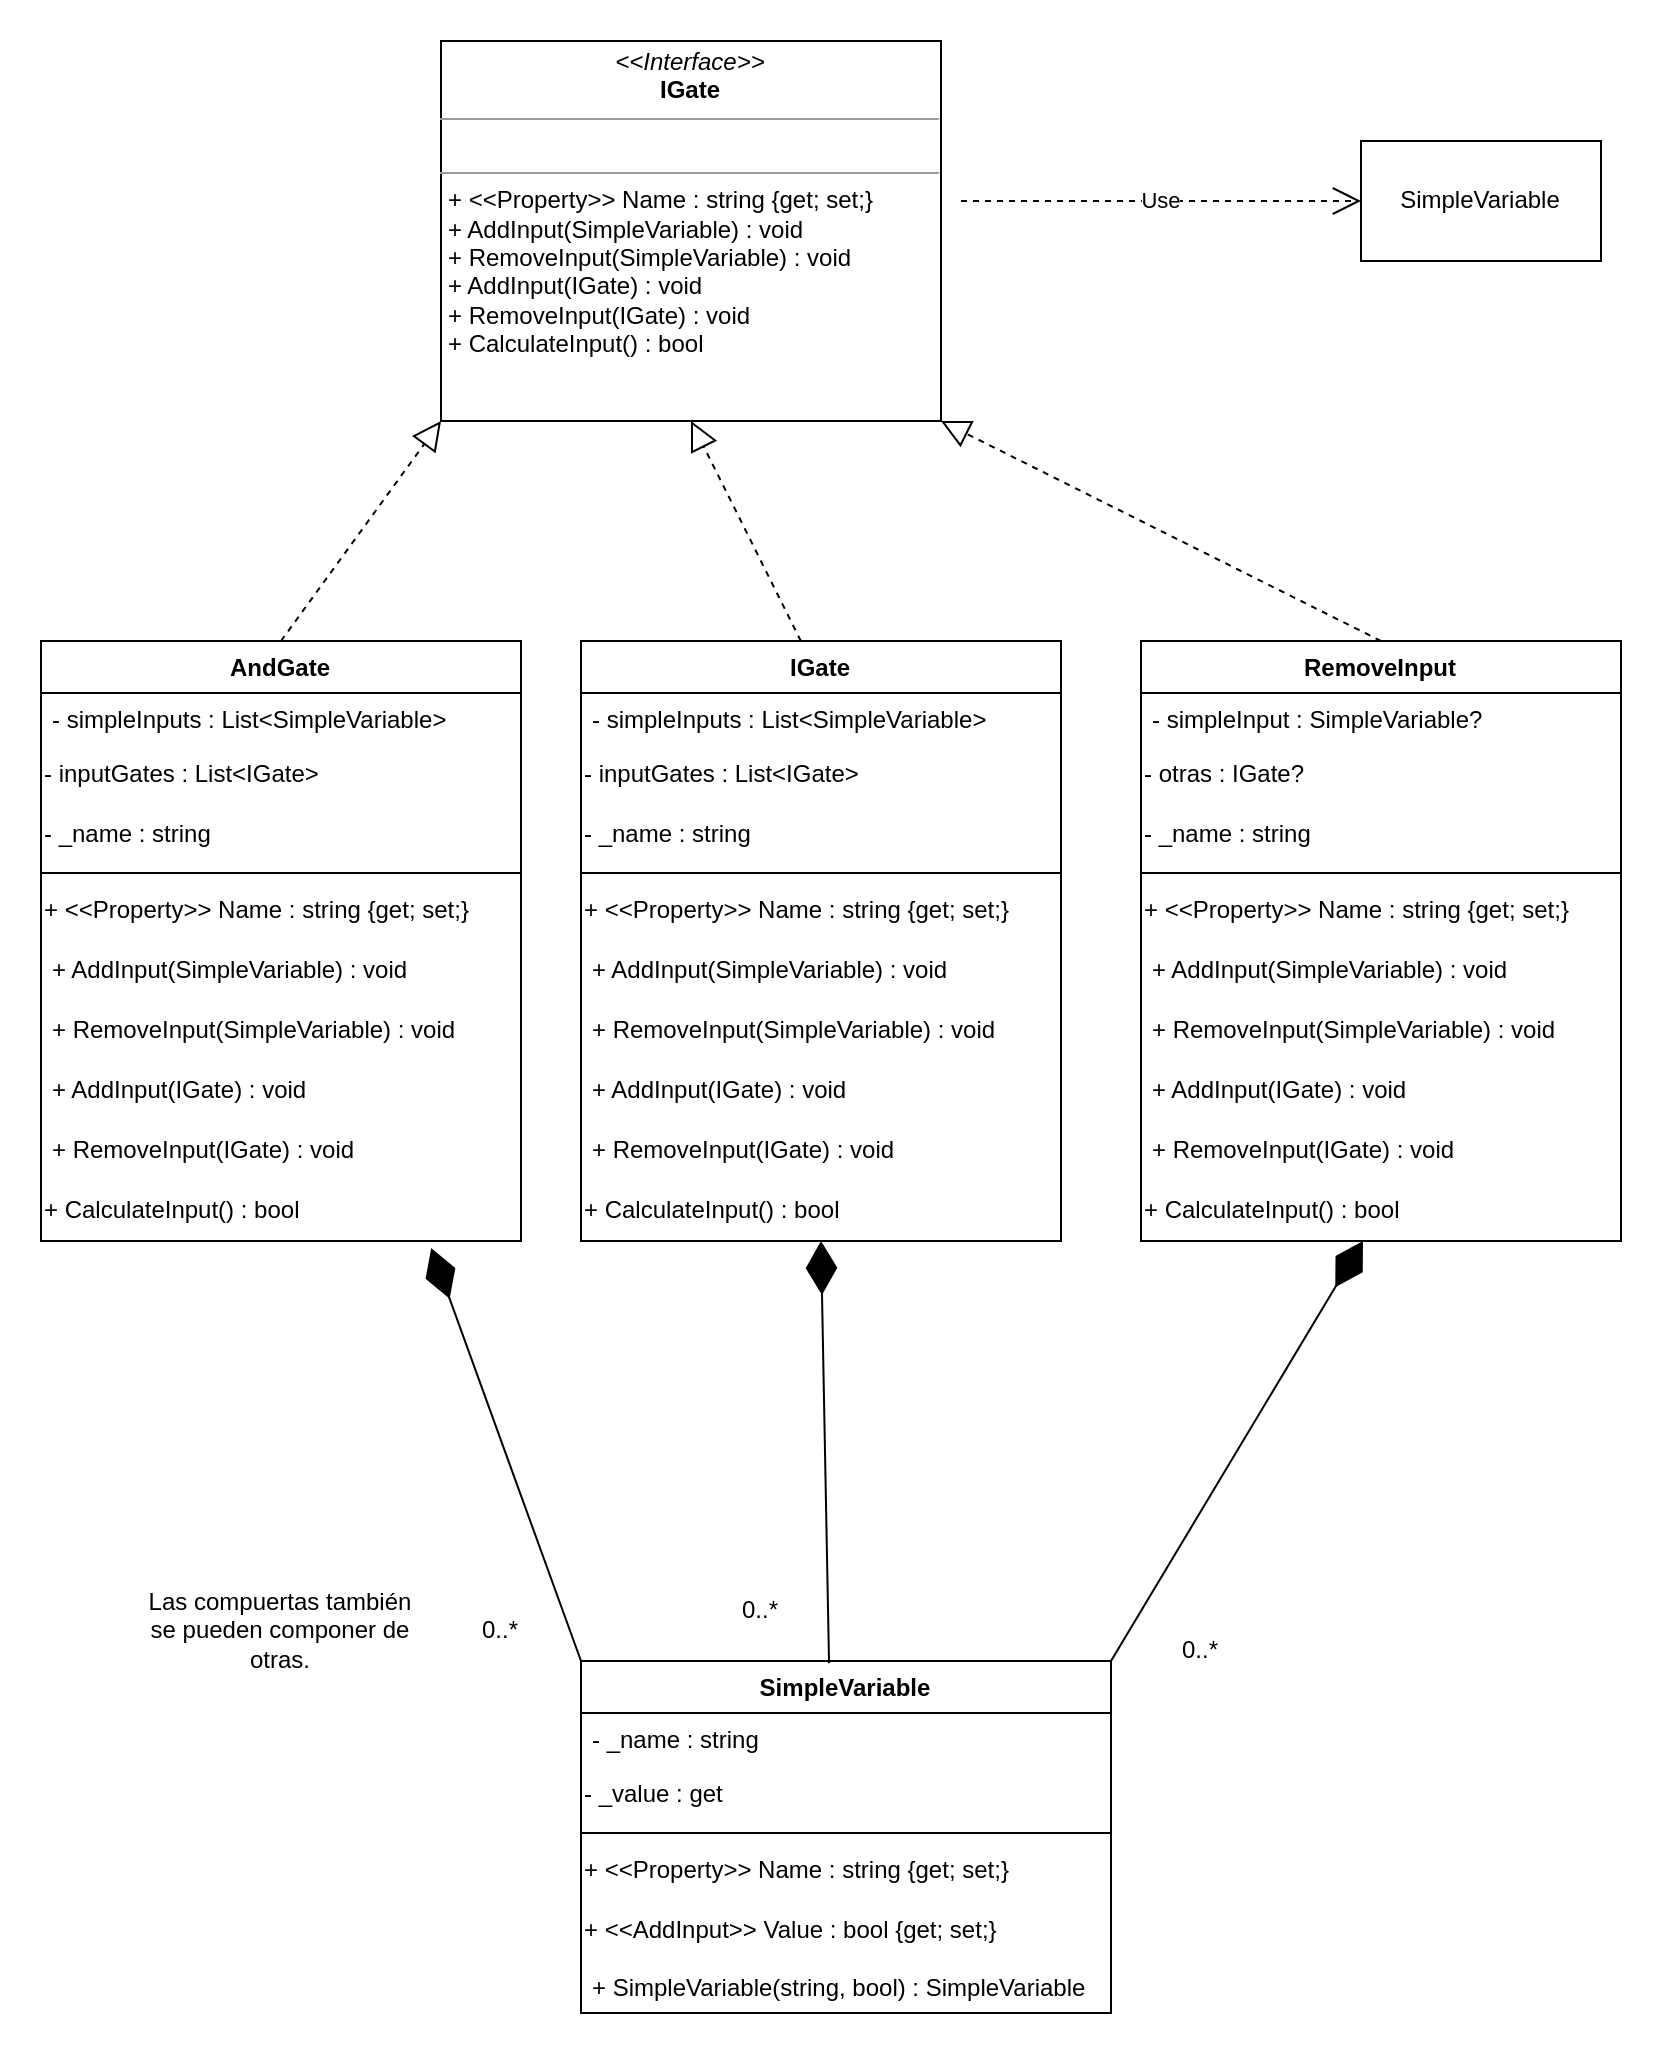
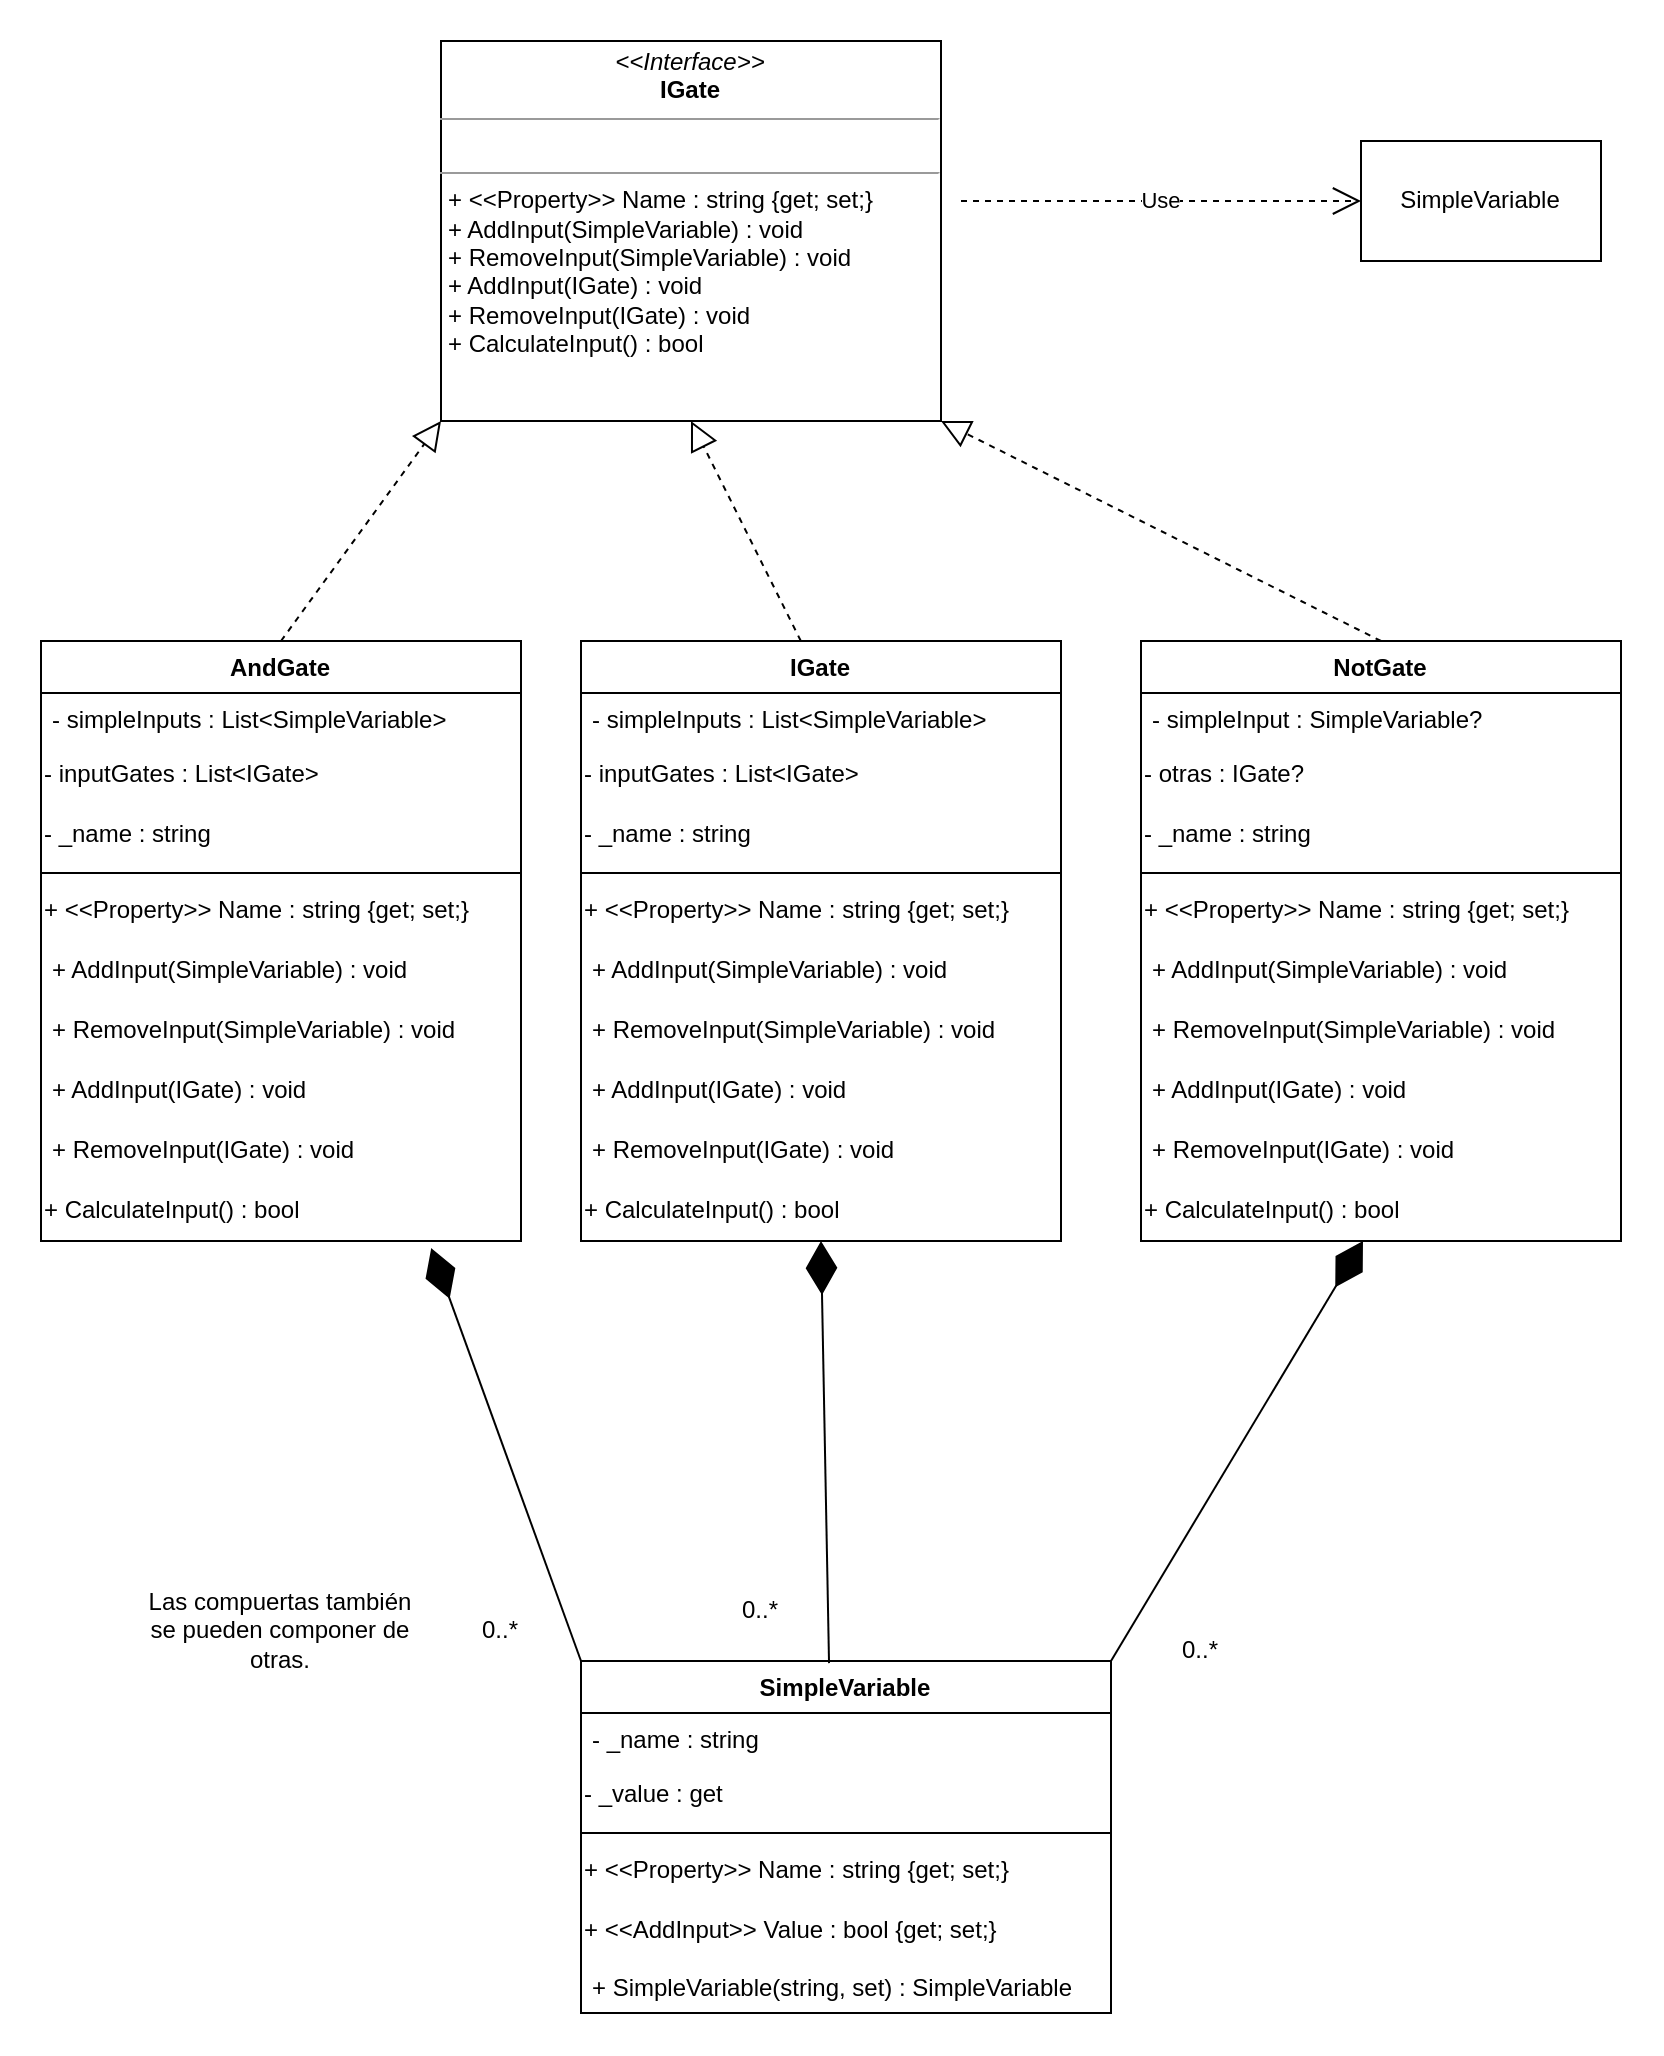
(1380, 668) -> (1380, 668)
(858, 1988) -> (854, 1988)
